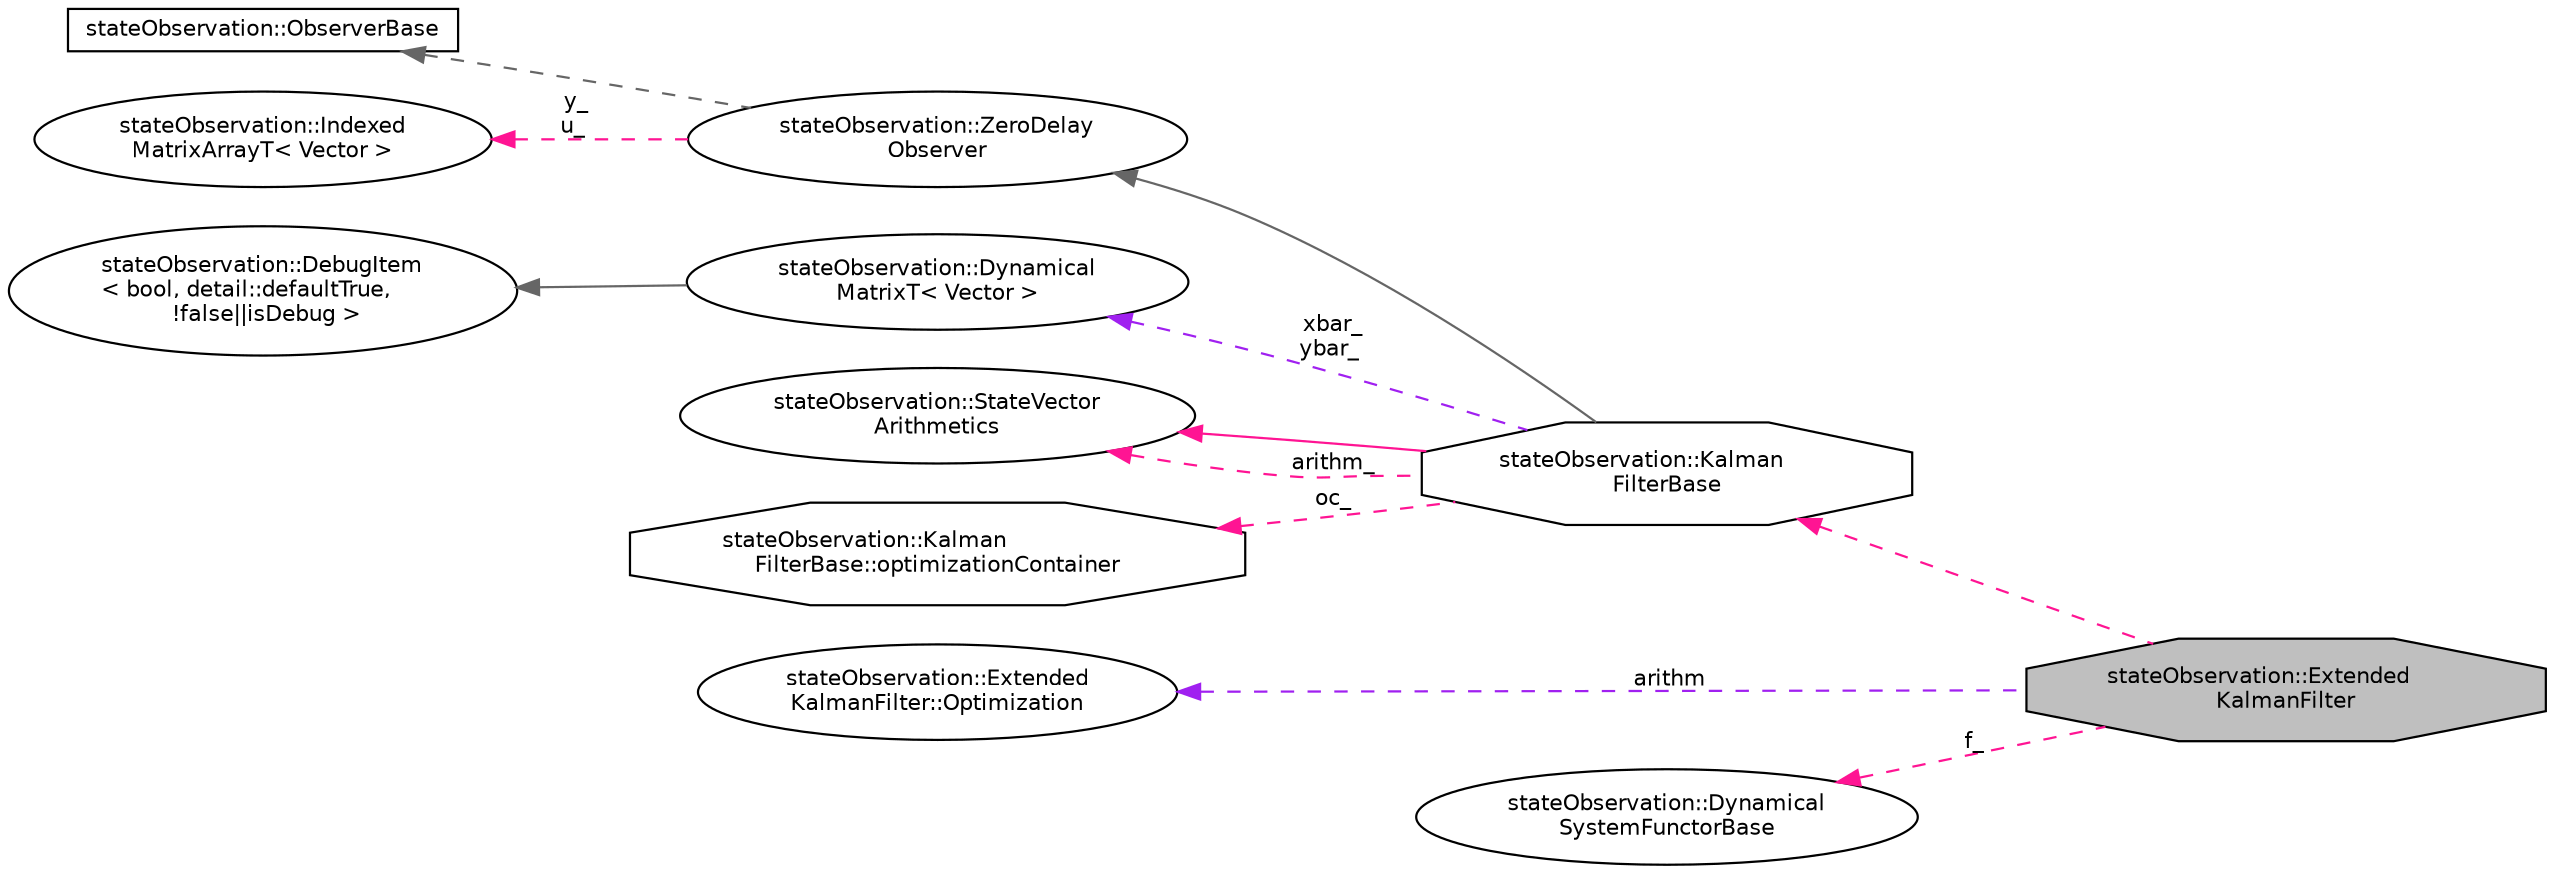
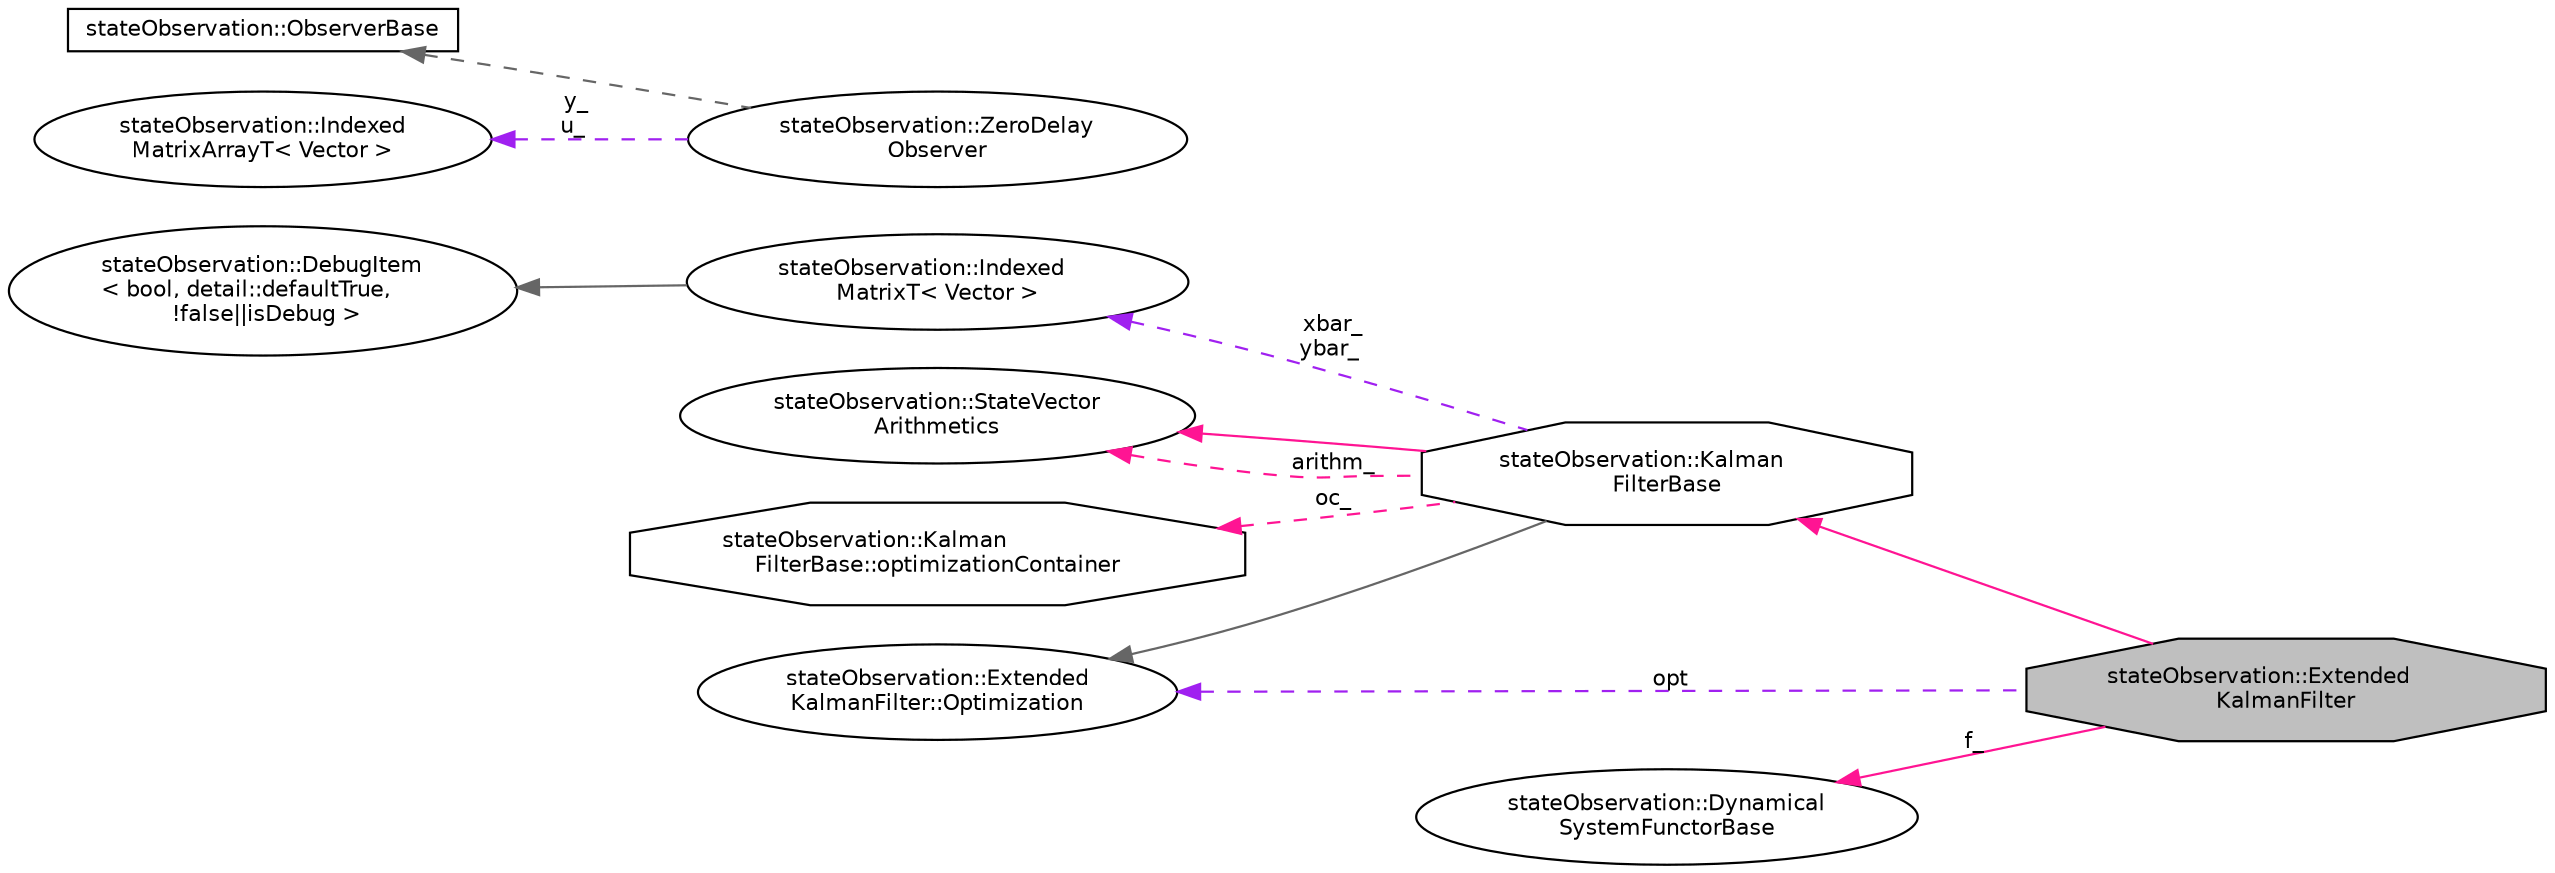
(601, 139) -> (601, 139)
(1376, 280) -> (1341, 595)
(938, 282) -> (938, 282)
(1986, 585) -> (1986, 585)
(1667, 680) -> (1667, 680)
(1983, 752) -> (1983, 752)
